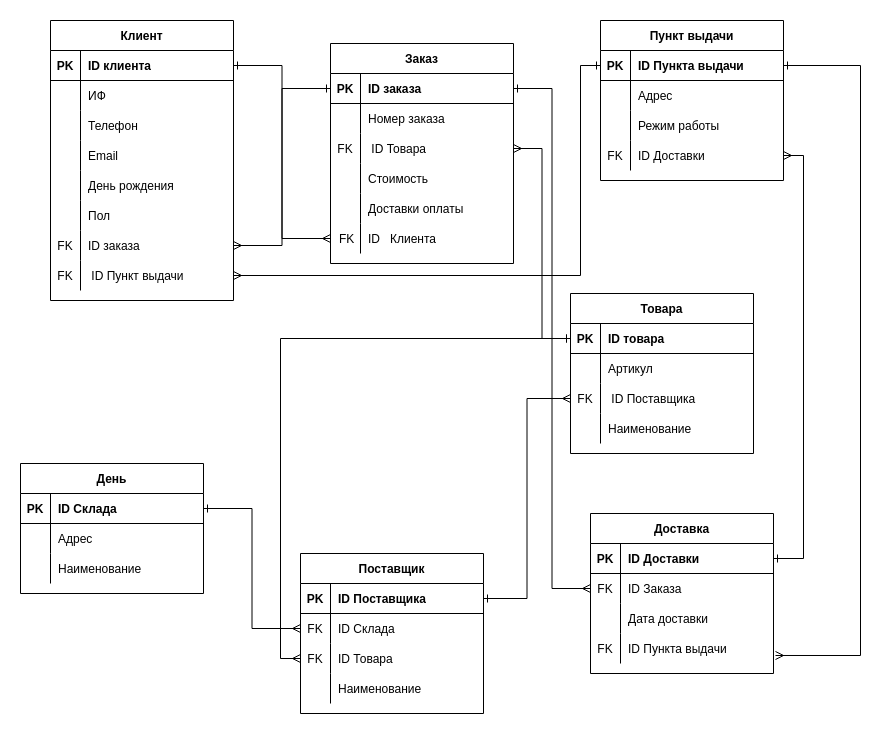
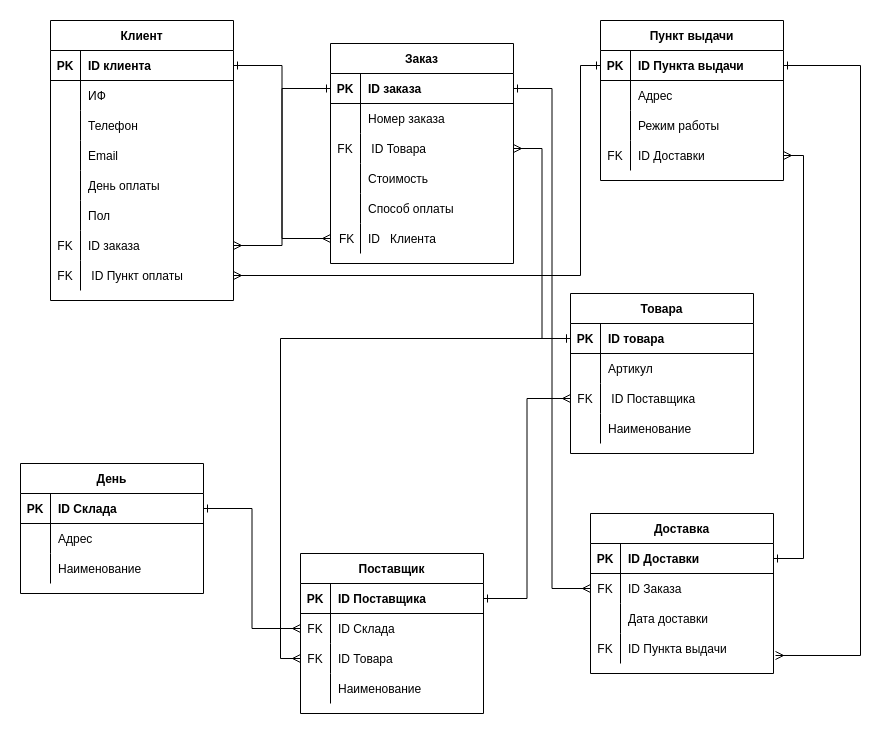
(130, 186) -> (123, 186)
(417, 209) -> (410, 209)
(135, 276) -> (135, 276)
